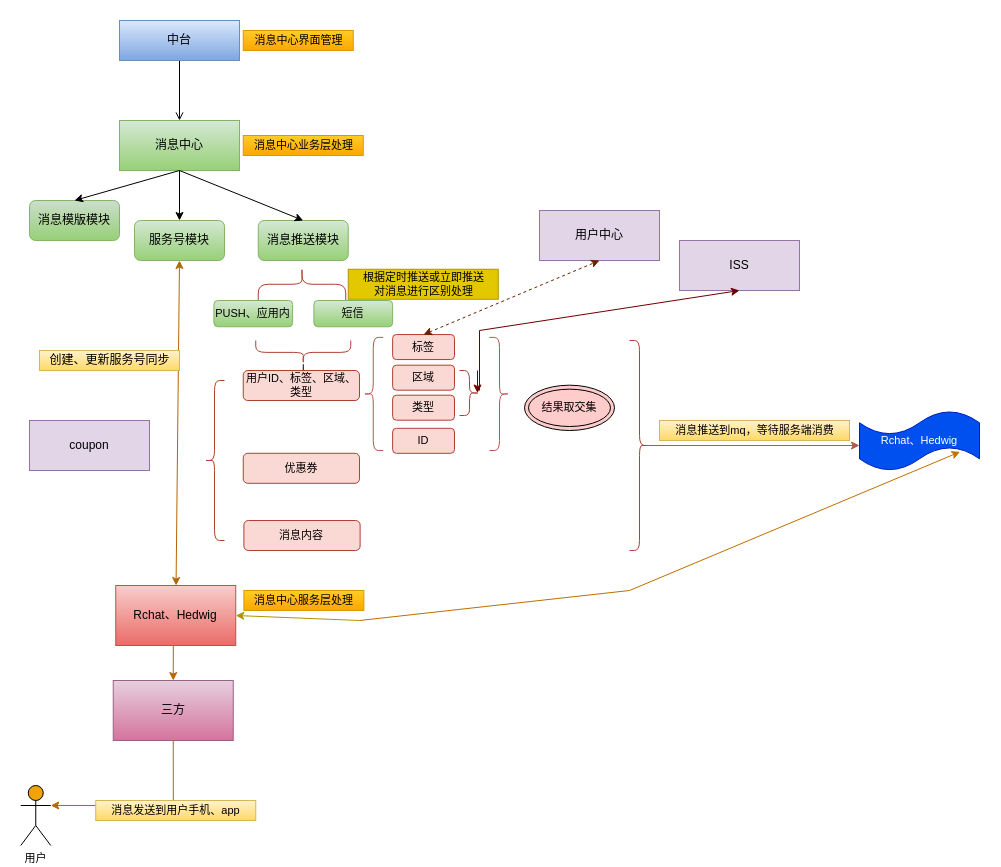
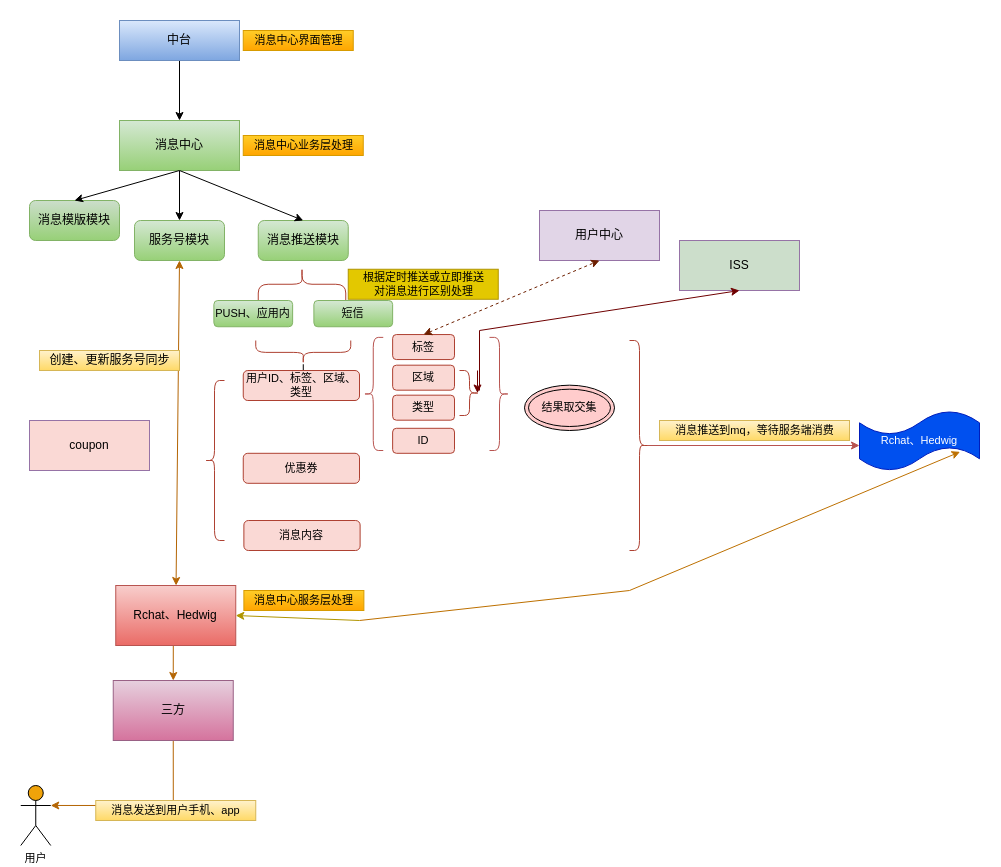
(180, 113) -> (180, 112)
(740, 266) -> (740, 266)
(90, 446) -> (90, 446)
